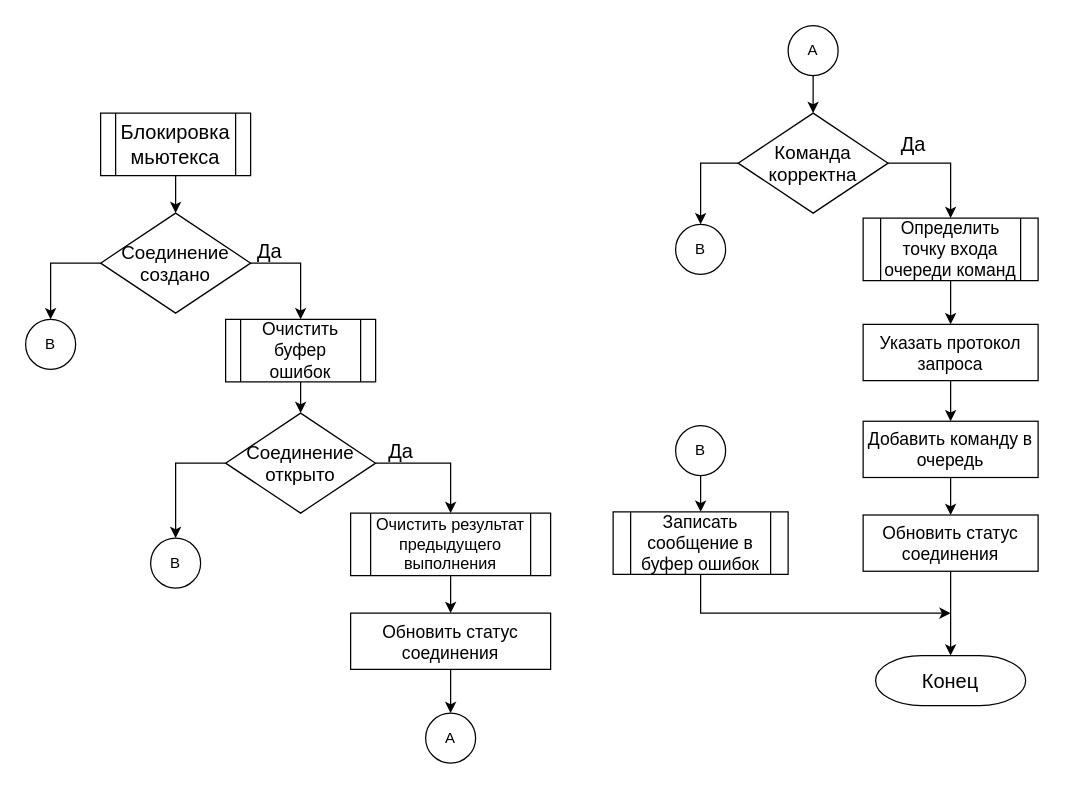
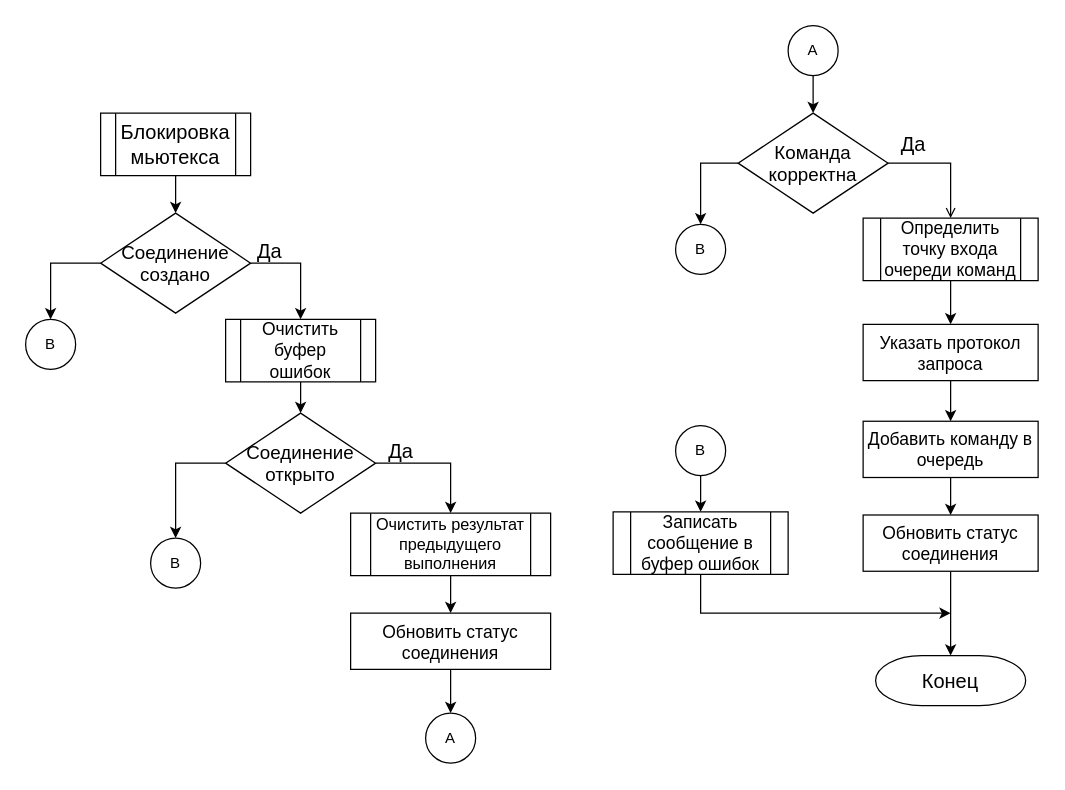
(951, 208) -> (951, 210)
